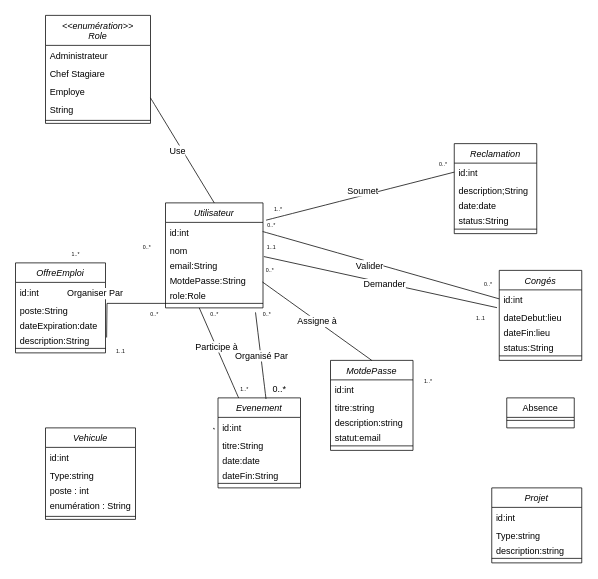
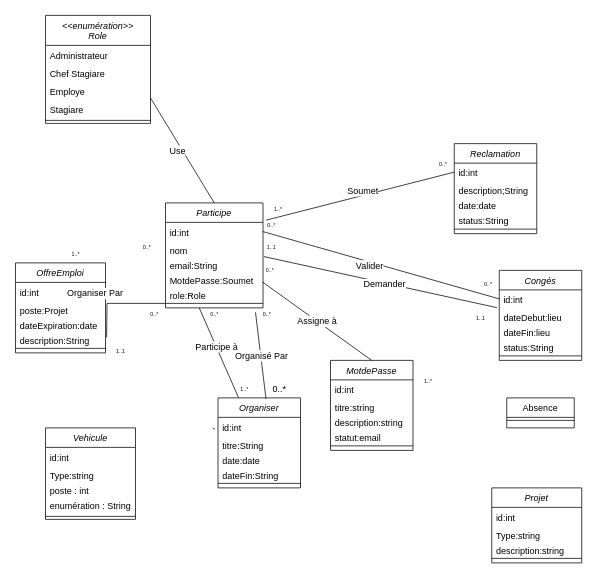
(63, 110) -> (68, 110)
(214, 213) -> (214, 213)
(210, 281) -> (211, 281)
(47, 311) -> (49, 311)
(259, 408) -> (259, 408)
